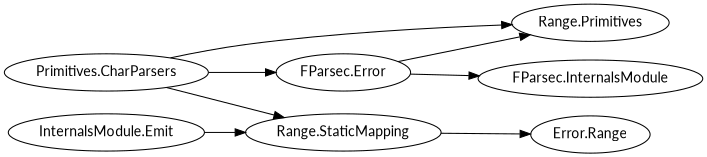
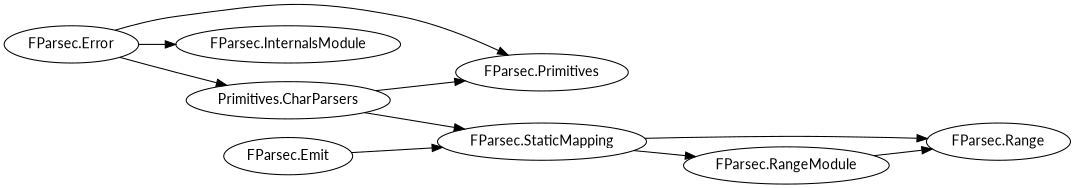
(590, 23) -> (542, 72)
(237, 72) -> (168, 70)
(106, 132) -> (288, 156)
(343, 132) -> (542, 142)
(590, 135) -> (998, 142)
none -> (786, 165)
